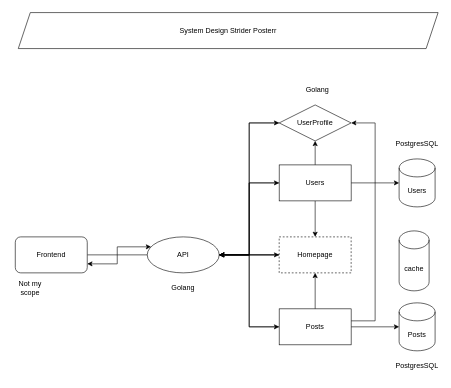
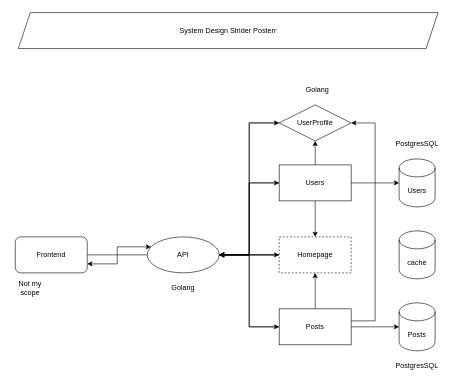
(414, 261) -> (417, 255)
